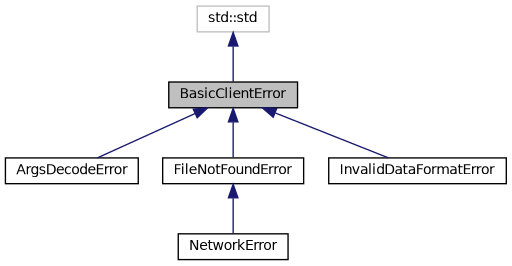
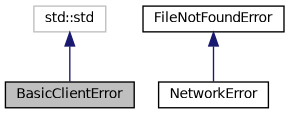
(233, 140) -> none
(72, 171) -> none
(418, 171) -> none
